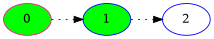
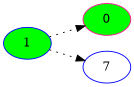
(63, 19) -> (63, 33)
(186, 19) -> (107, 67)
